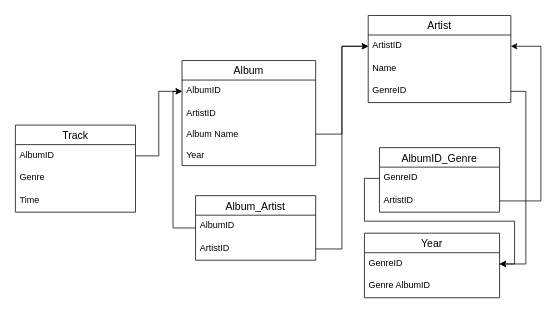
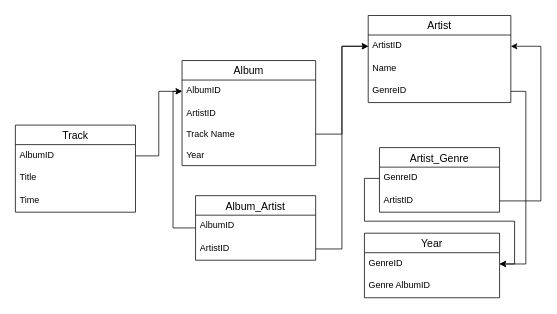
(205, 113) -> (205, 113)
(439, 158) -> (439, 158)
(32, 177) -> (30, 177)
